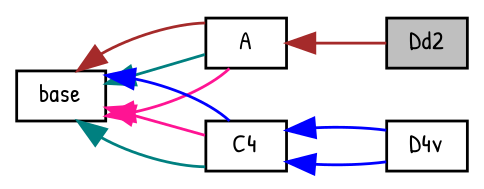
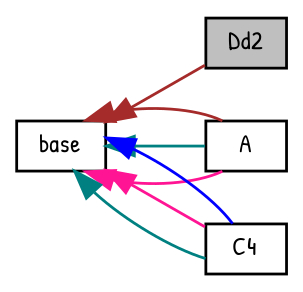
(351, 43) -> (168, 86)
(427, 146) -> none
